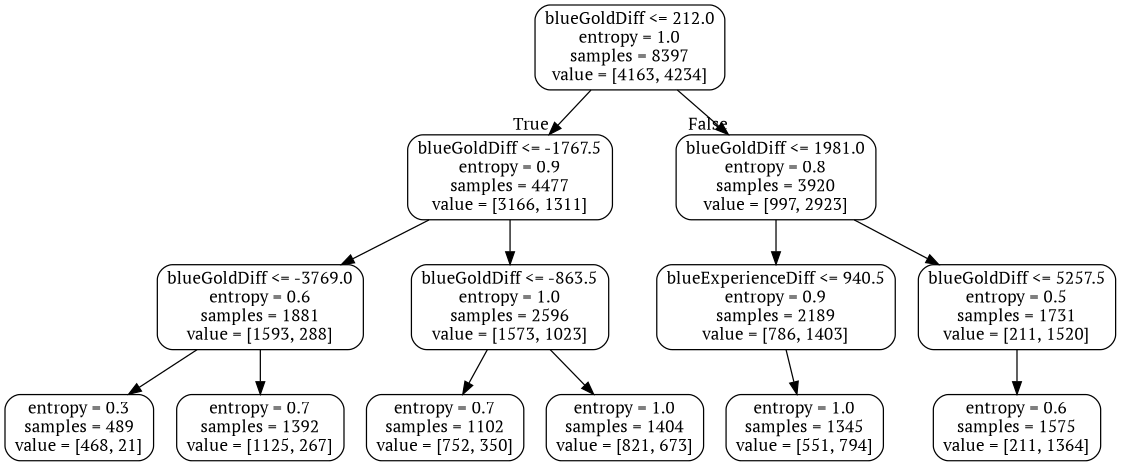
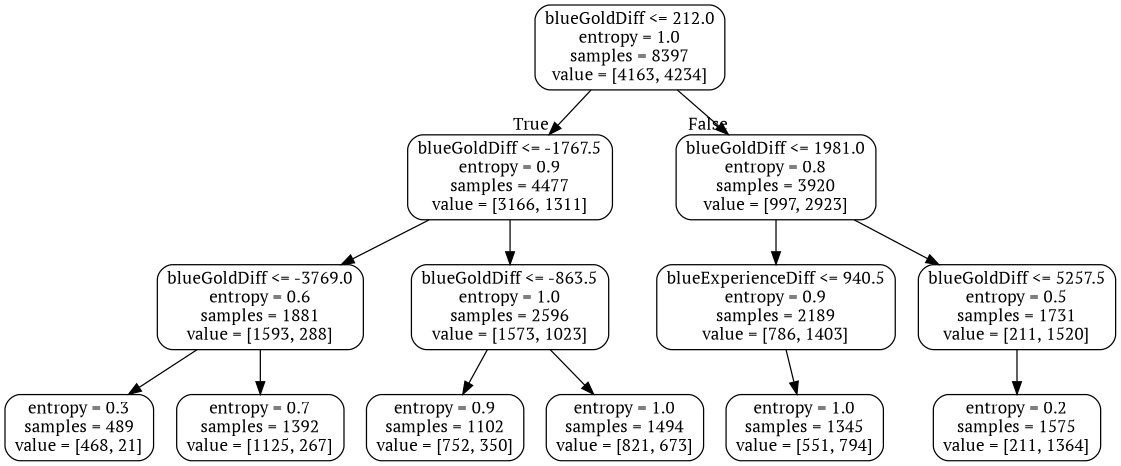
(445, 428) -> (445, 428)
(625, 428) -> (625, 428)
(1017, 428) -> (1017, 428)
